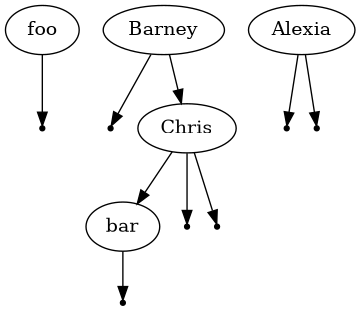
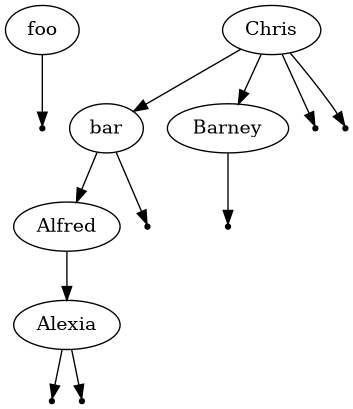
(174, 72) -> (253, 73)
none -> (67, 227)
